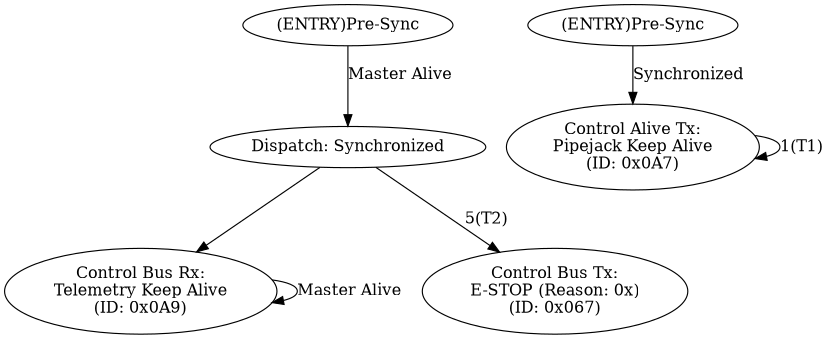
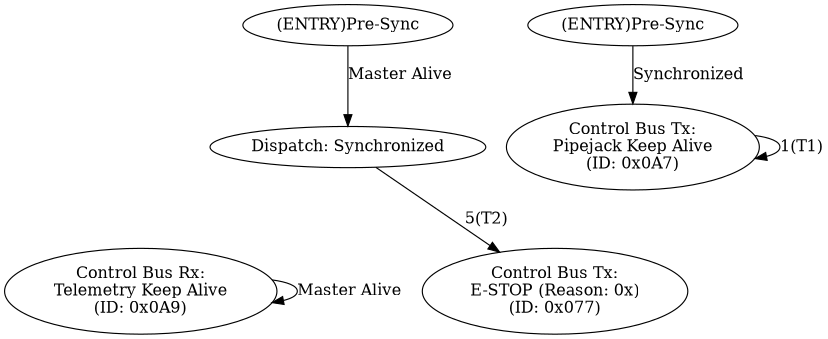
(633, 147) -> (633, 147)
(263, 206) -> none
(555, 291) -> (555, 291)
